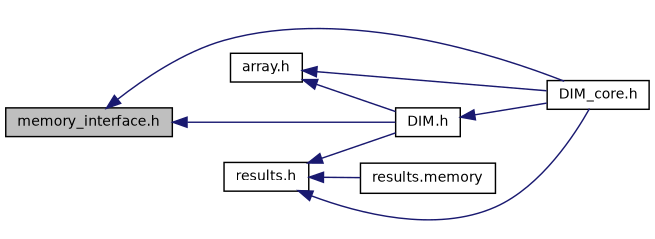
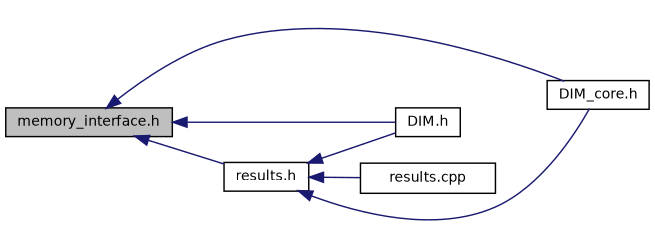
(266, 68) -> none
(511, 109) -> none
none -> (186, 152)
(428, 178) -> (428, 178)
